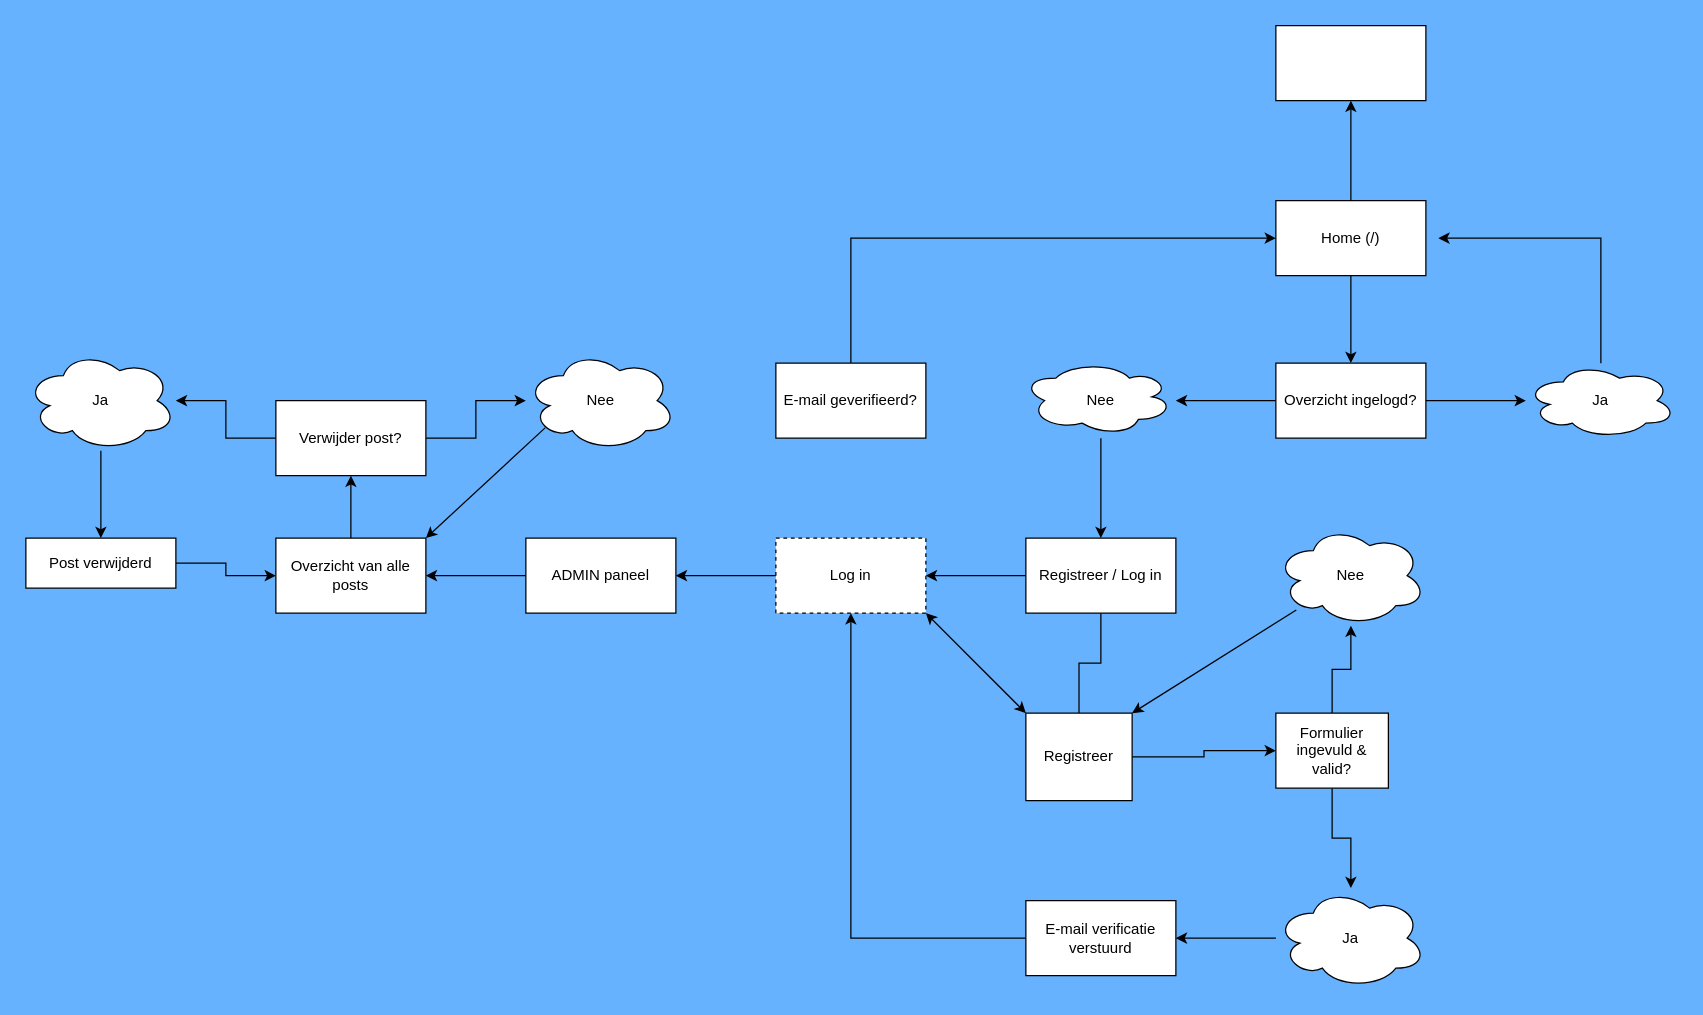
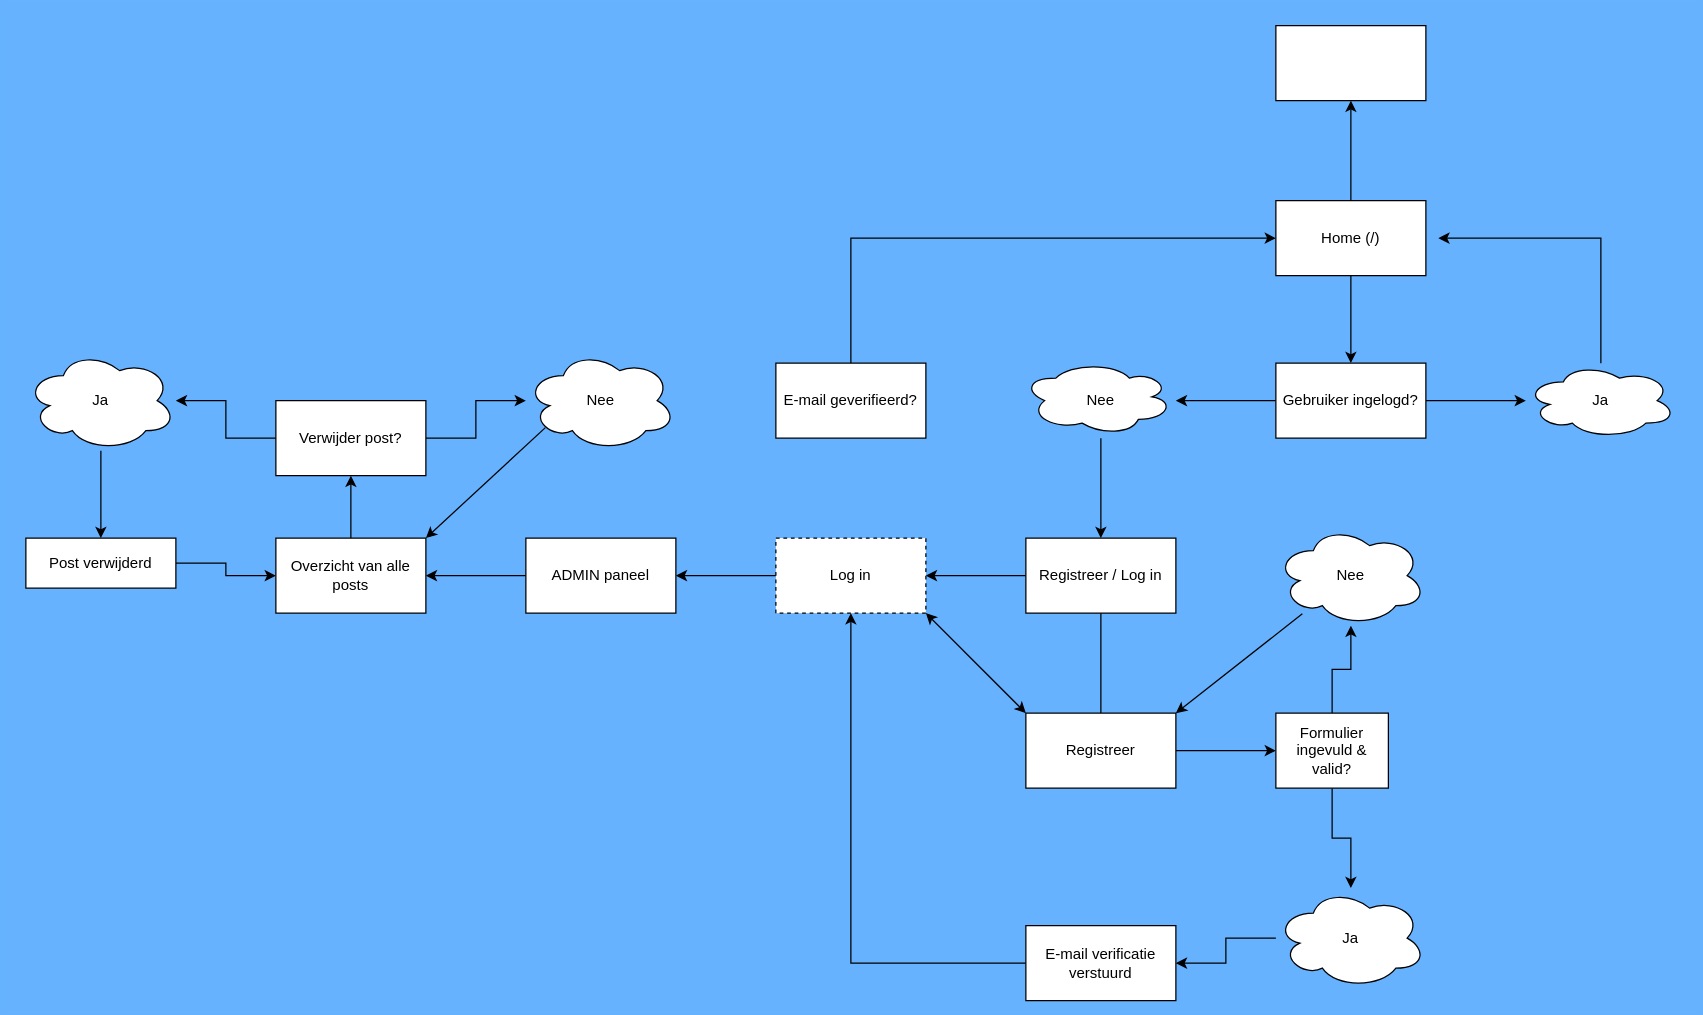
(1351, 401) -> (1351, 401)
(1079, 757) -> (1101, 751)
(1101, 938) -> (1101, 963)
